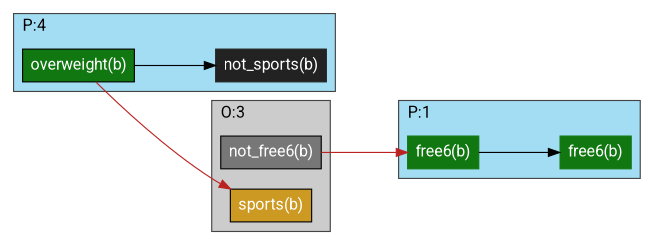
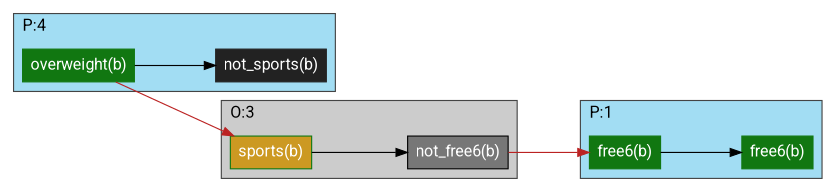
(78, 65) -> (78, 65)
none -> (354, 152)
(271, 206) -> (271, 152)
